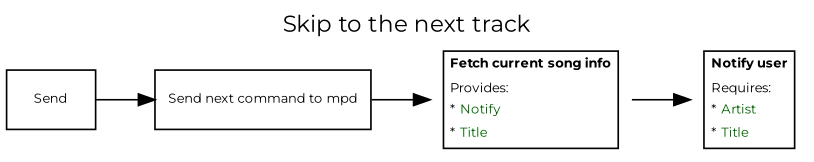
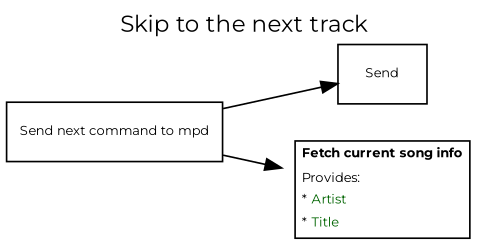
(117, 100) -> (272, 98)
(749, 100) -> none
(481, 110) -> (330, 199)
